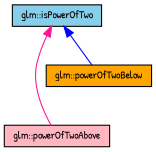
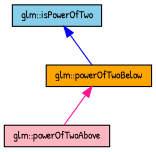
(36, 81) -> (75, 110)
